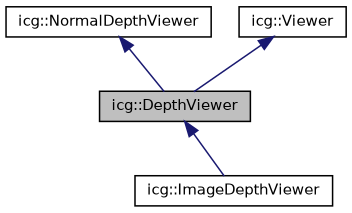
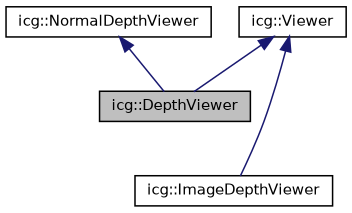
(209, 155) -> (266, 115)
